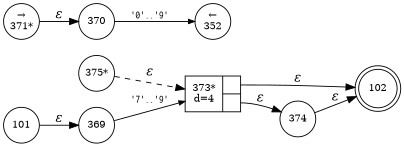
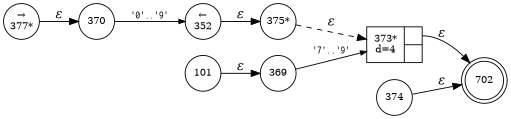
(21, 21) -> (21, 21)
none -> (236, 21)
(378, 89) -> (484, 80)
(257, 105) -> none
